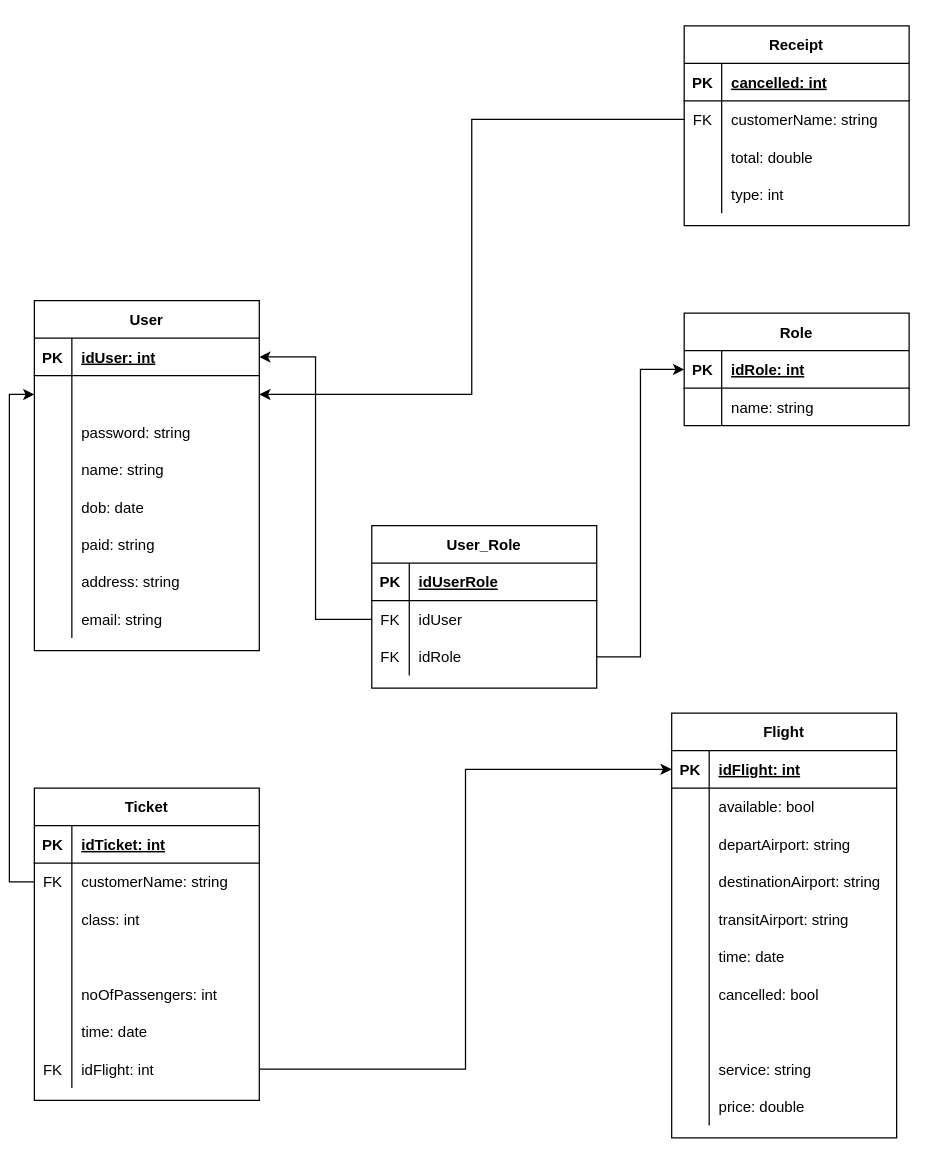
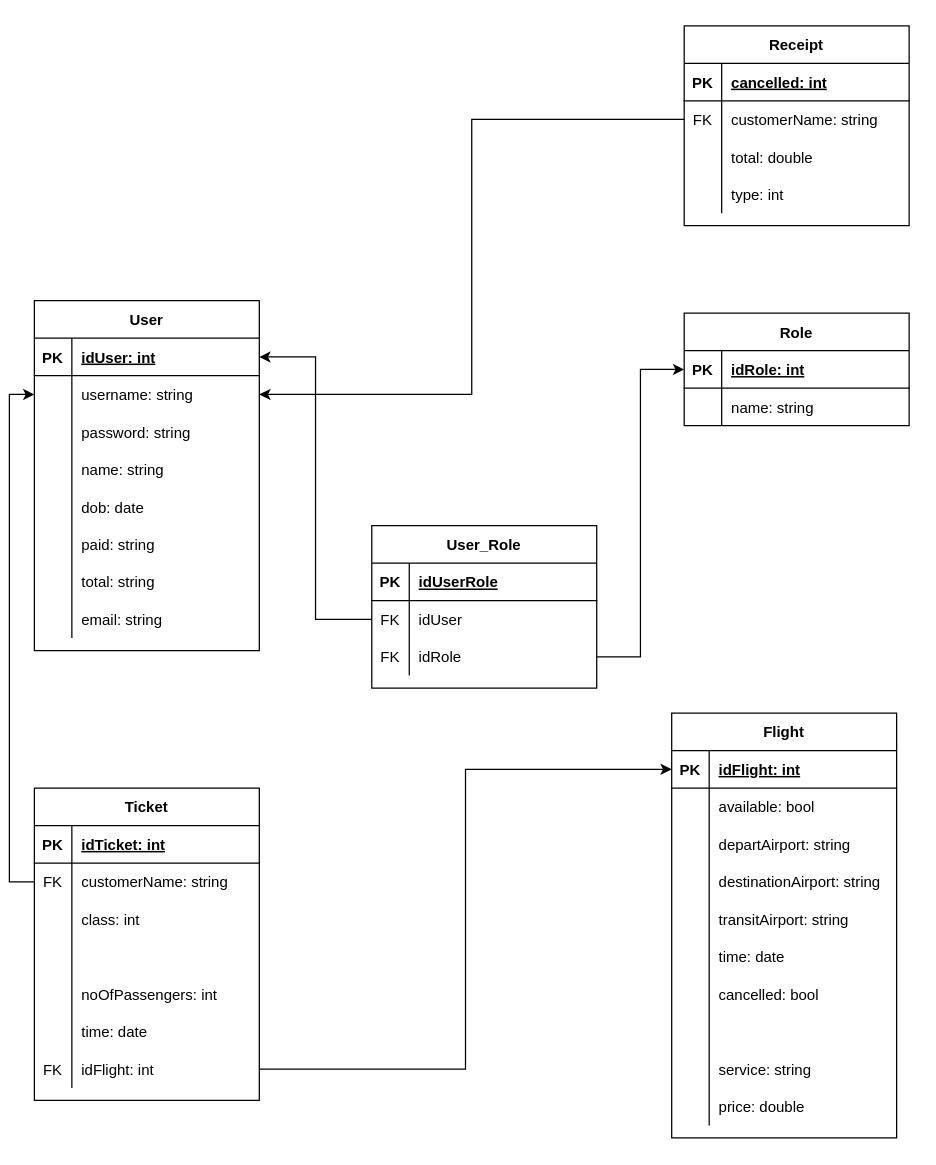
none -> (166, 394)
(138, 583) -> (128, 583)
